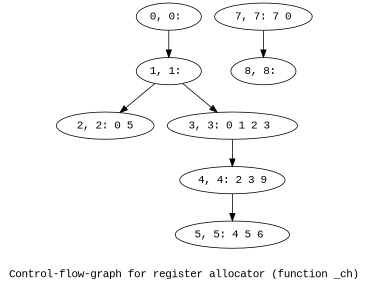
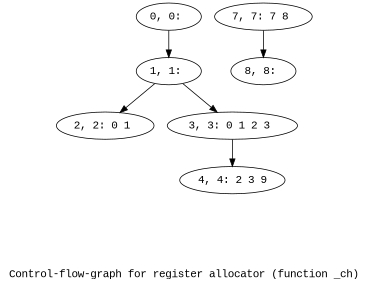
(263, 17) -> (263, 17)
(105, 126) -> (105, 126)
(232, 235) -> none
